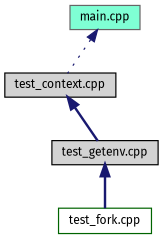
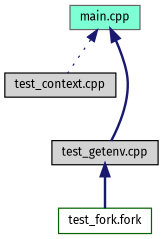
(86, 124) -> (127, 91)
(105, 221) -> (105, 221)
